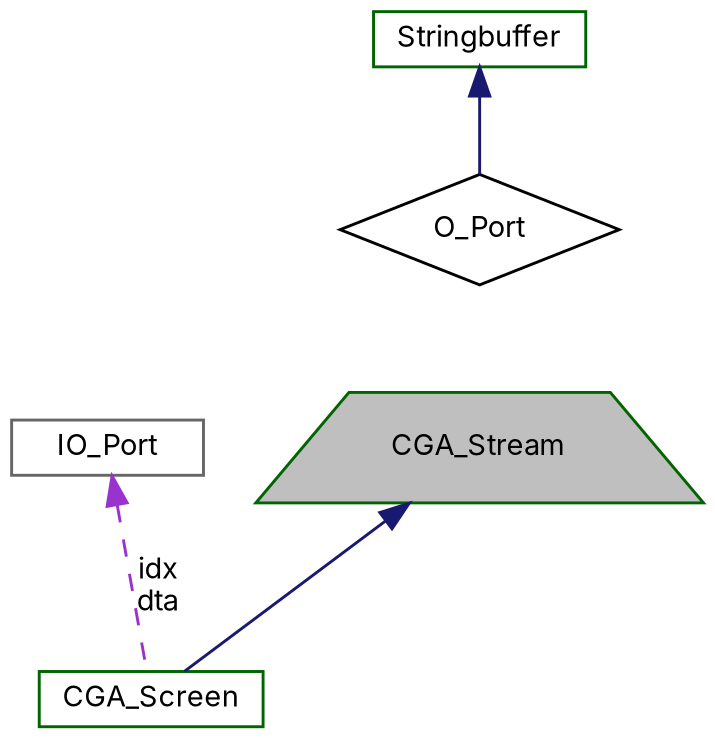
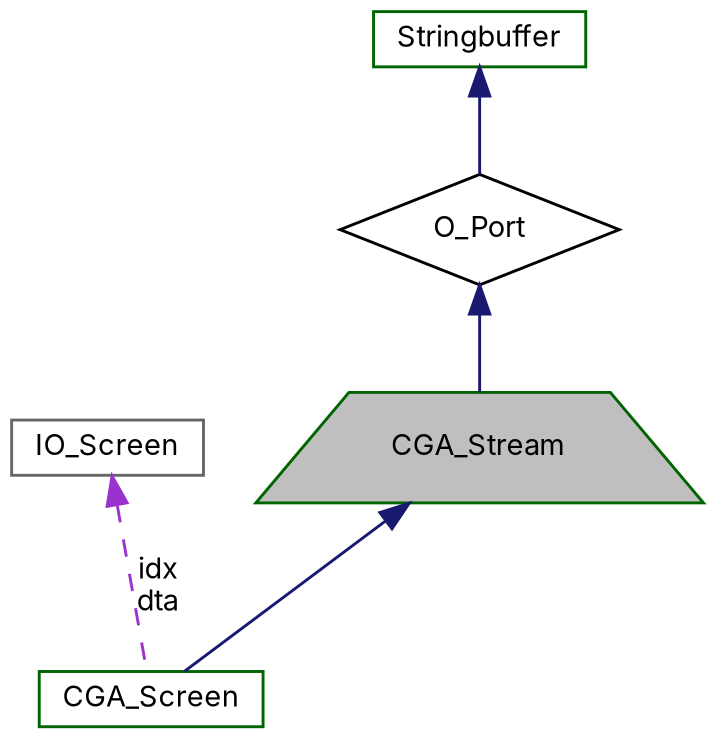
none -> (480, 353)
(108, 448) -> (108, 448)
